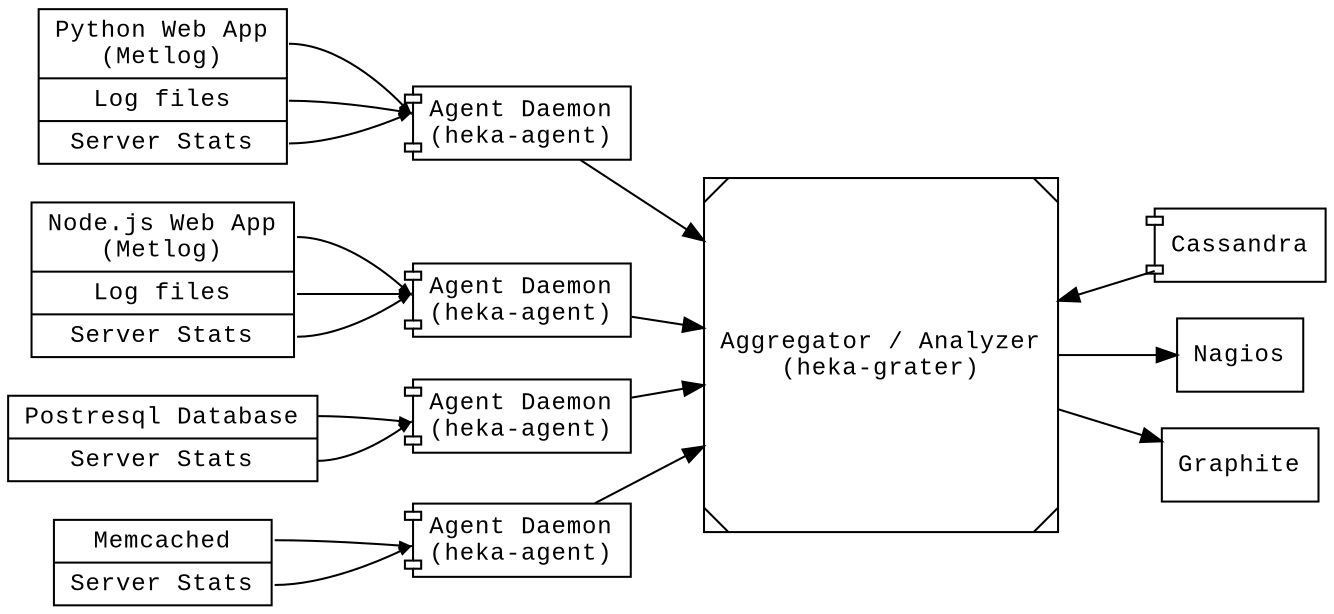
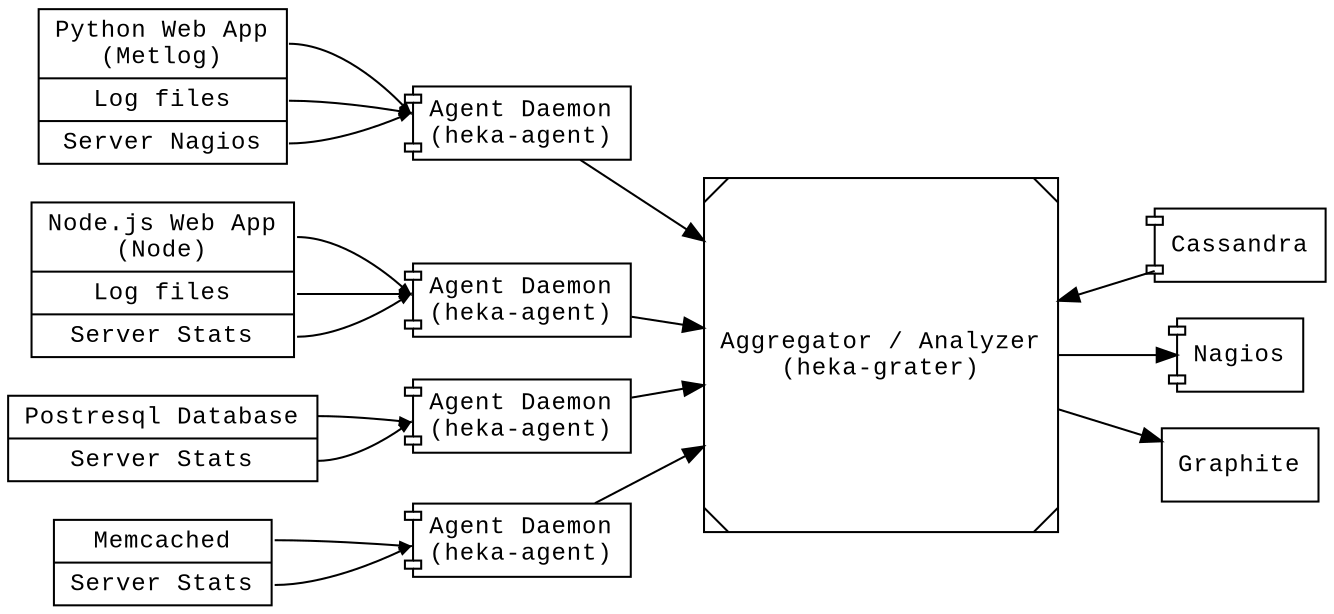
(163, 141) -> (163, 141)
(163, 249) -> (163, 249)
(1240, 355) -> (1240, 355)
